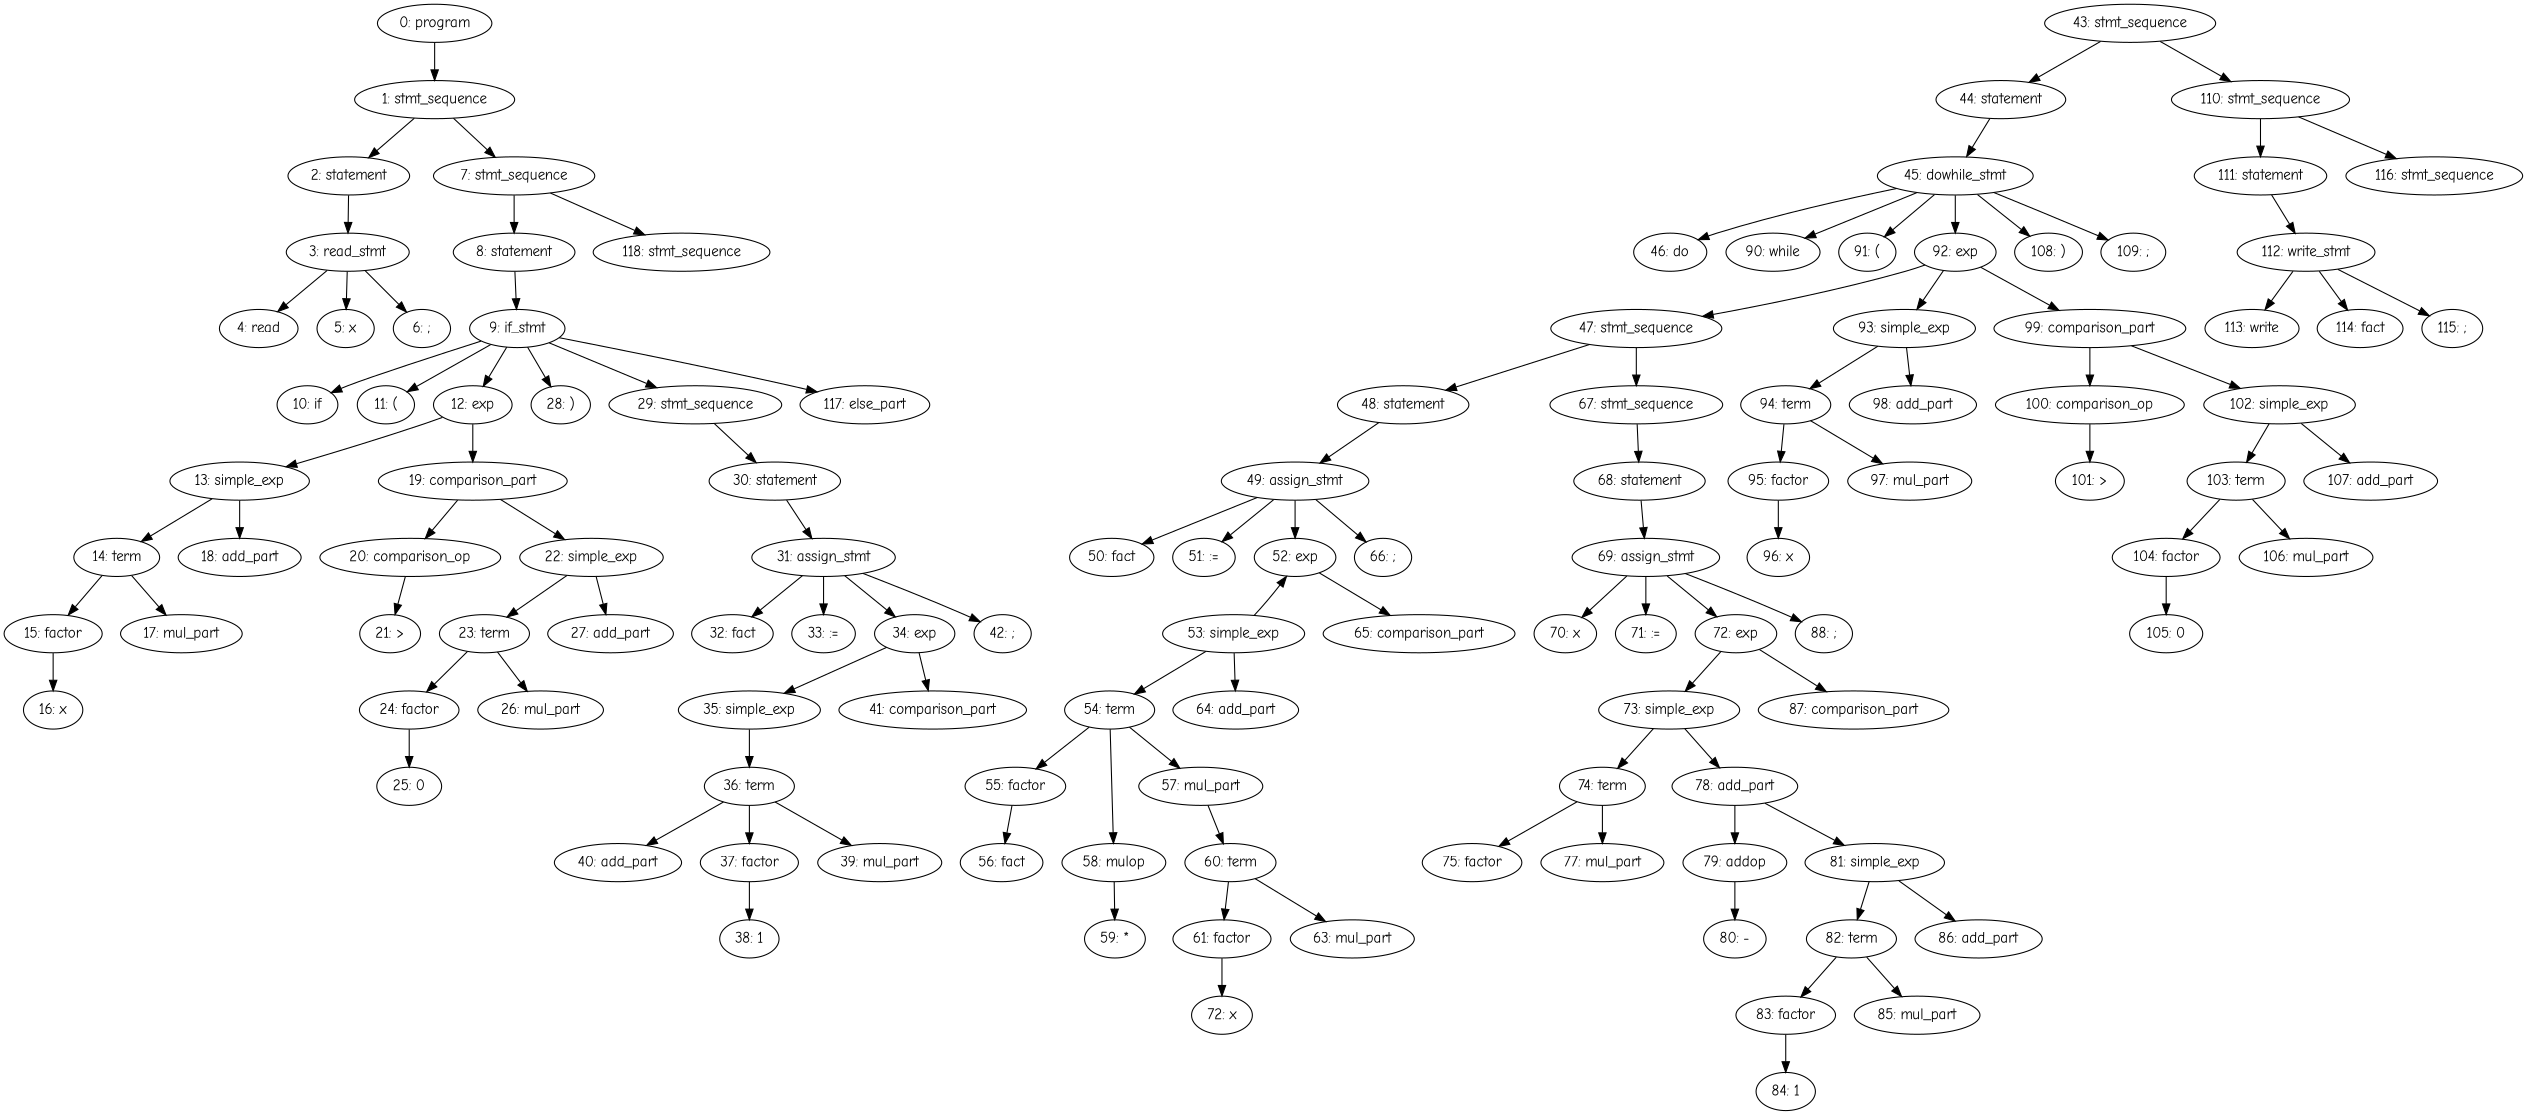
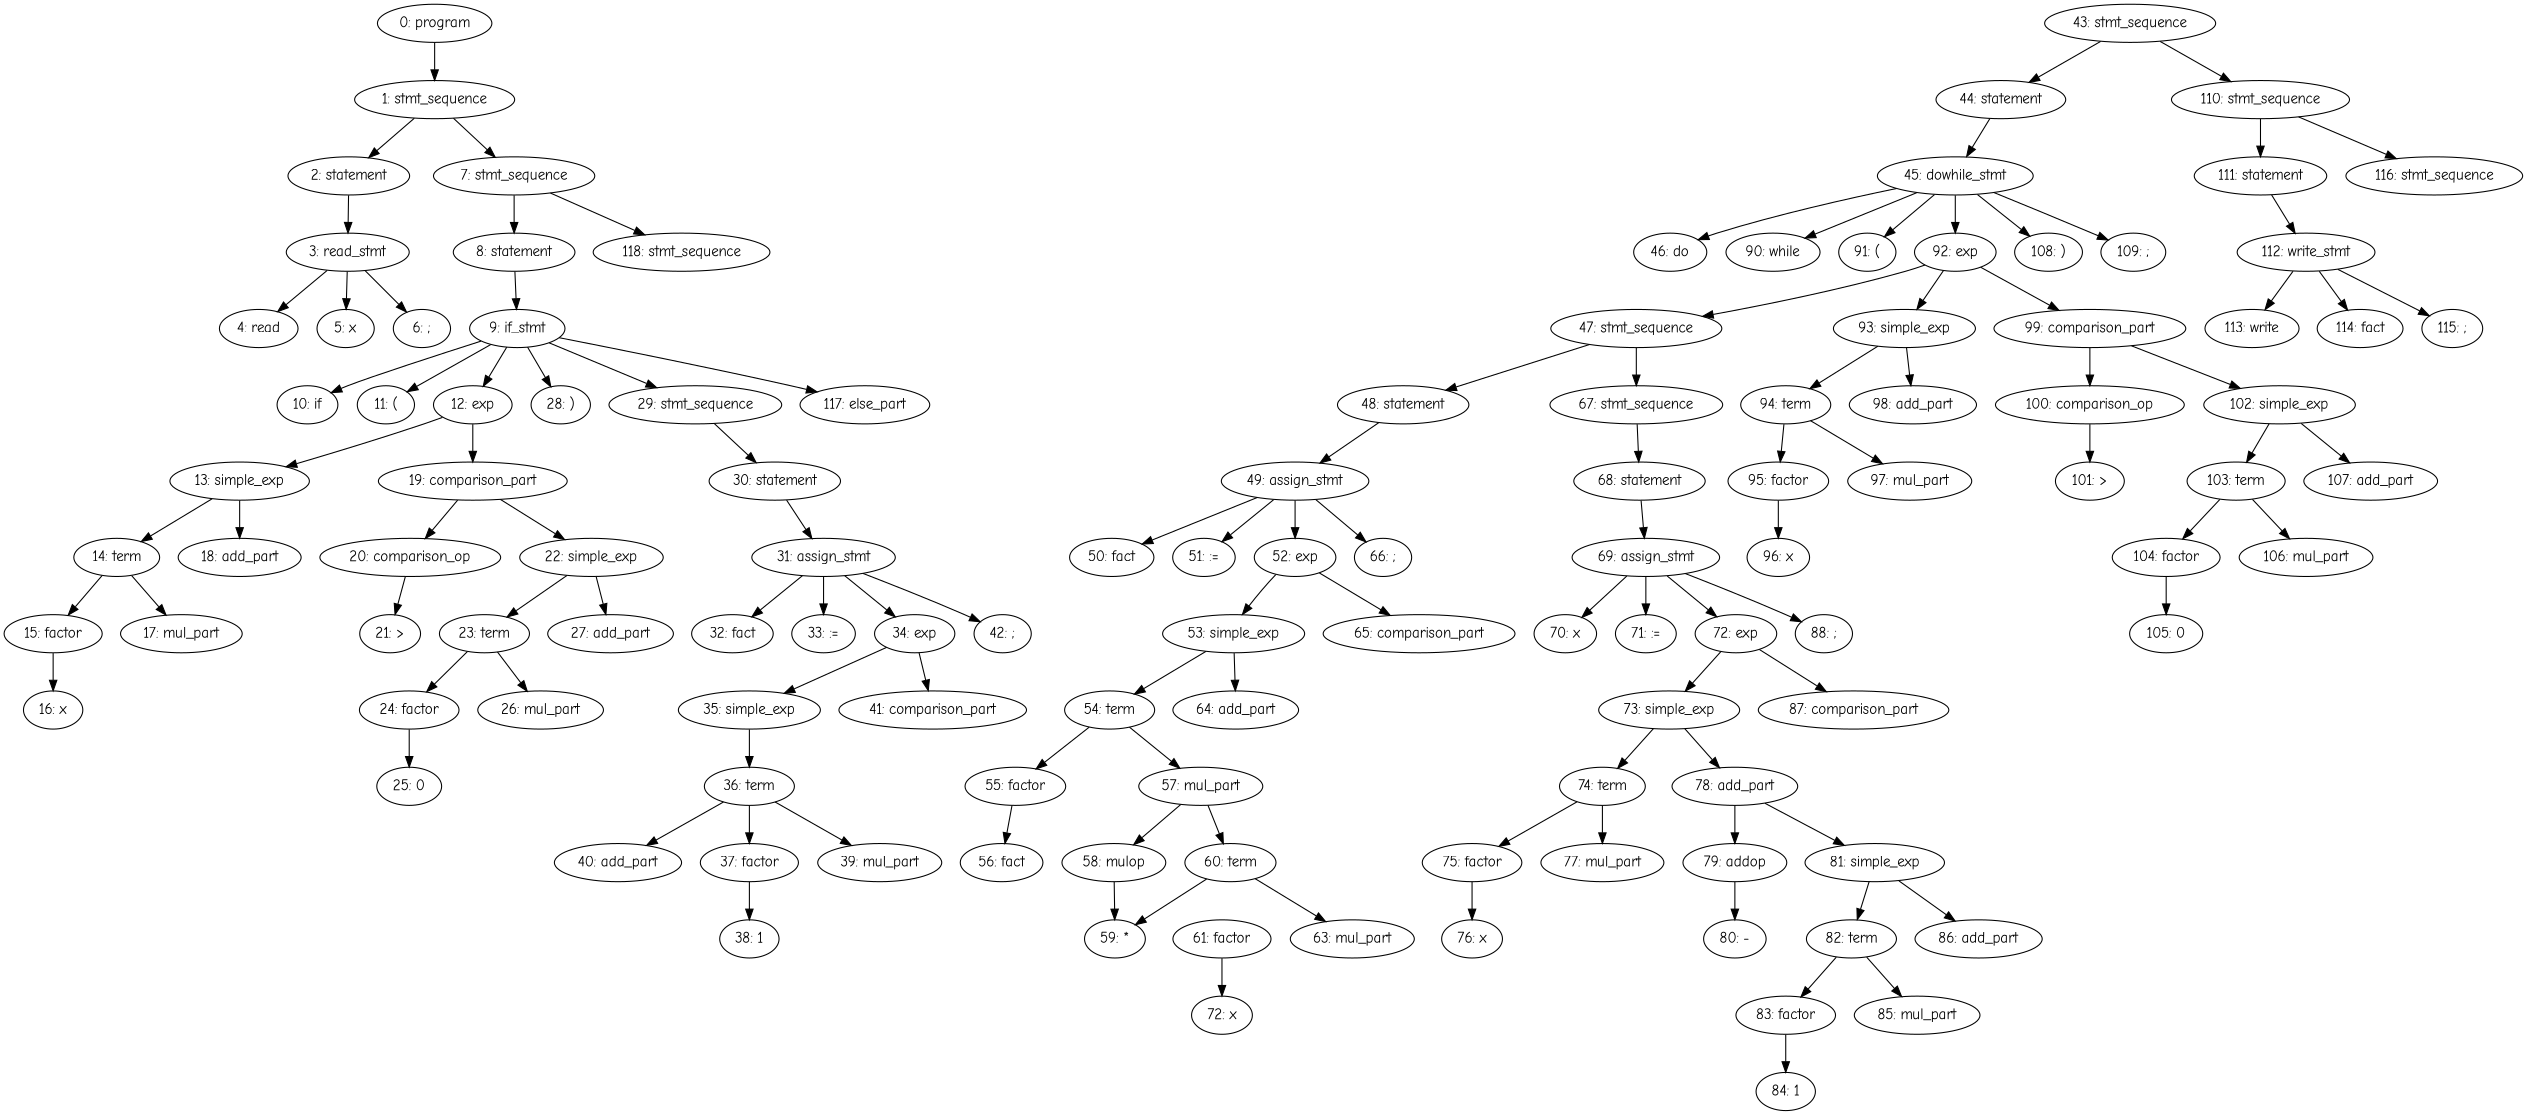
(1267, 600) -> (1262, 590)
(1112, 781) -> (1161, 821)
(1227, 896) -> (1175, 899)
none -> (1472, 939)
